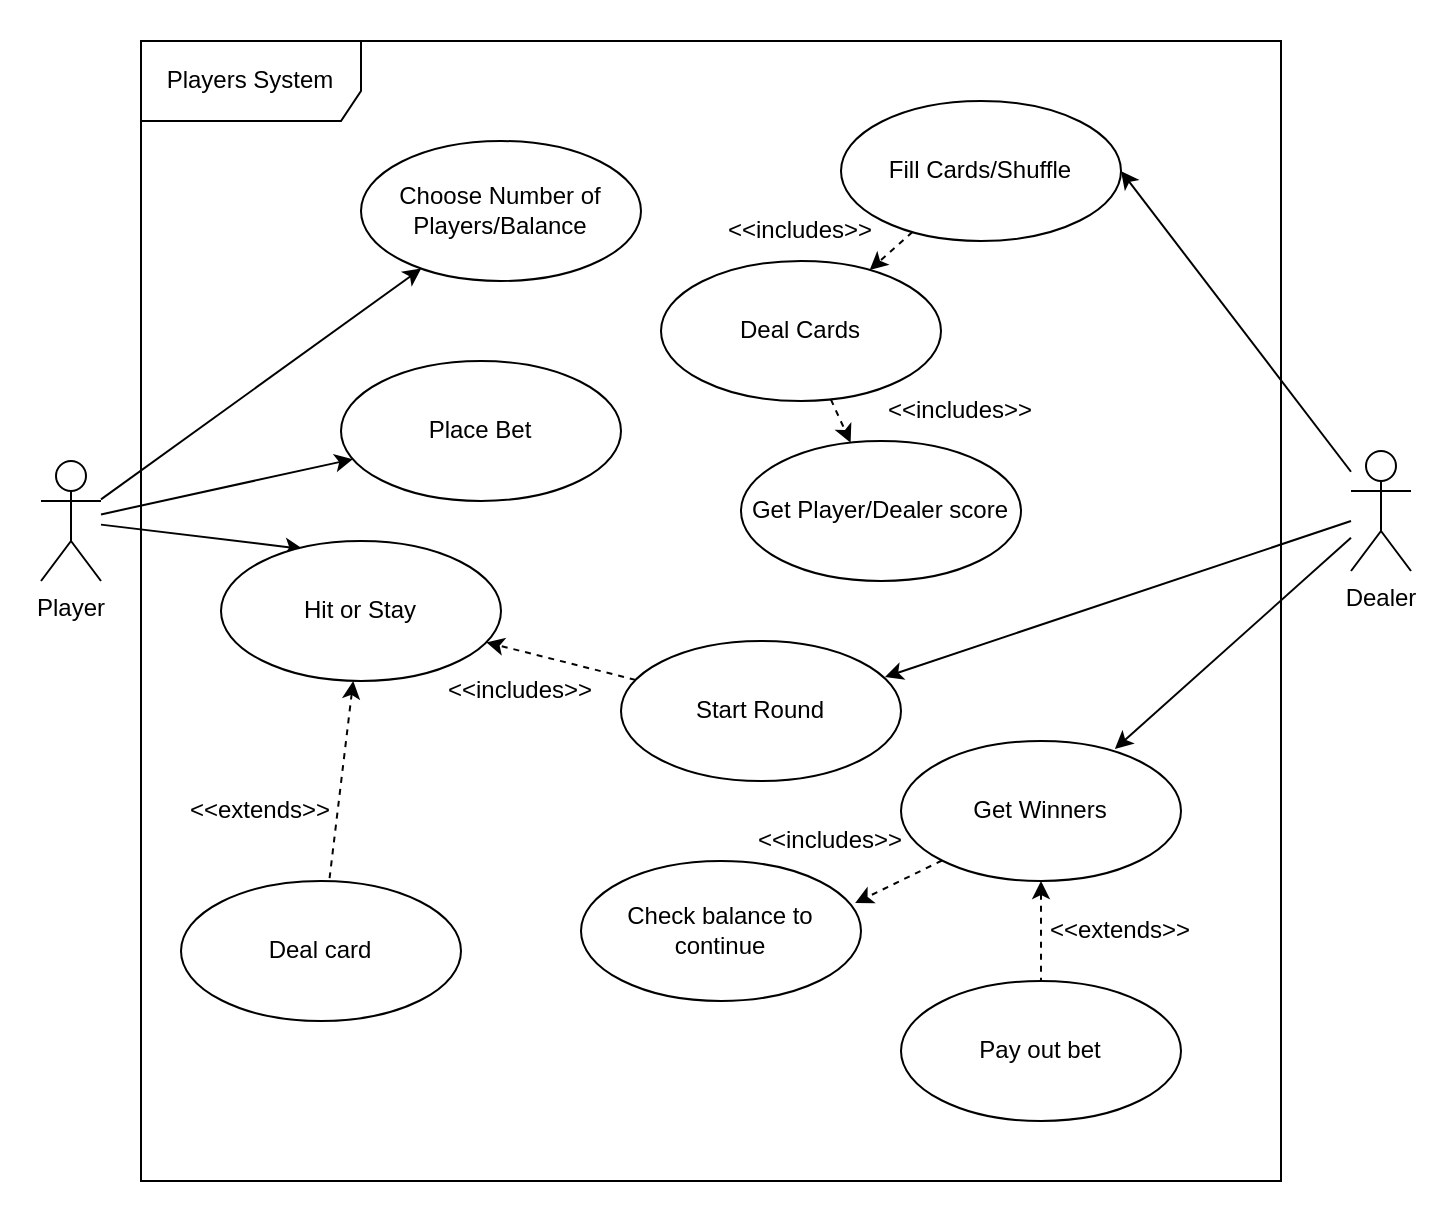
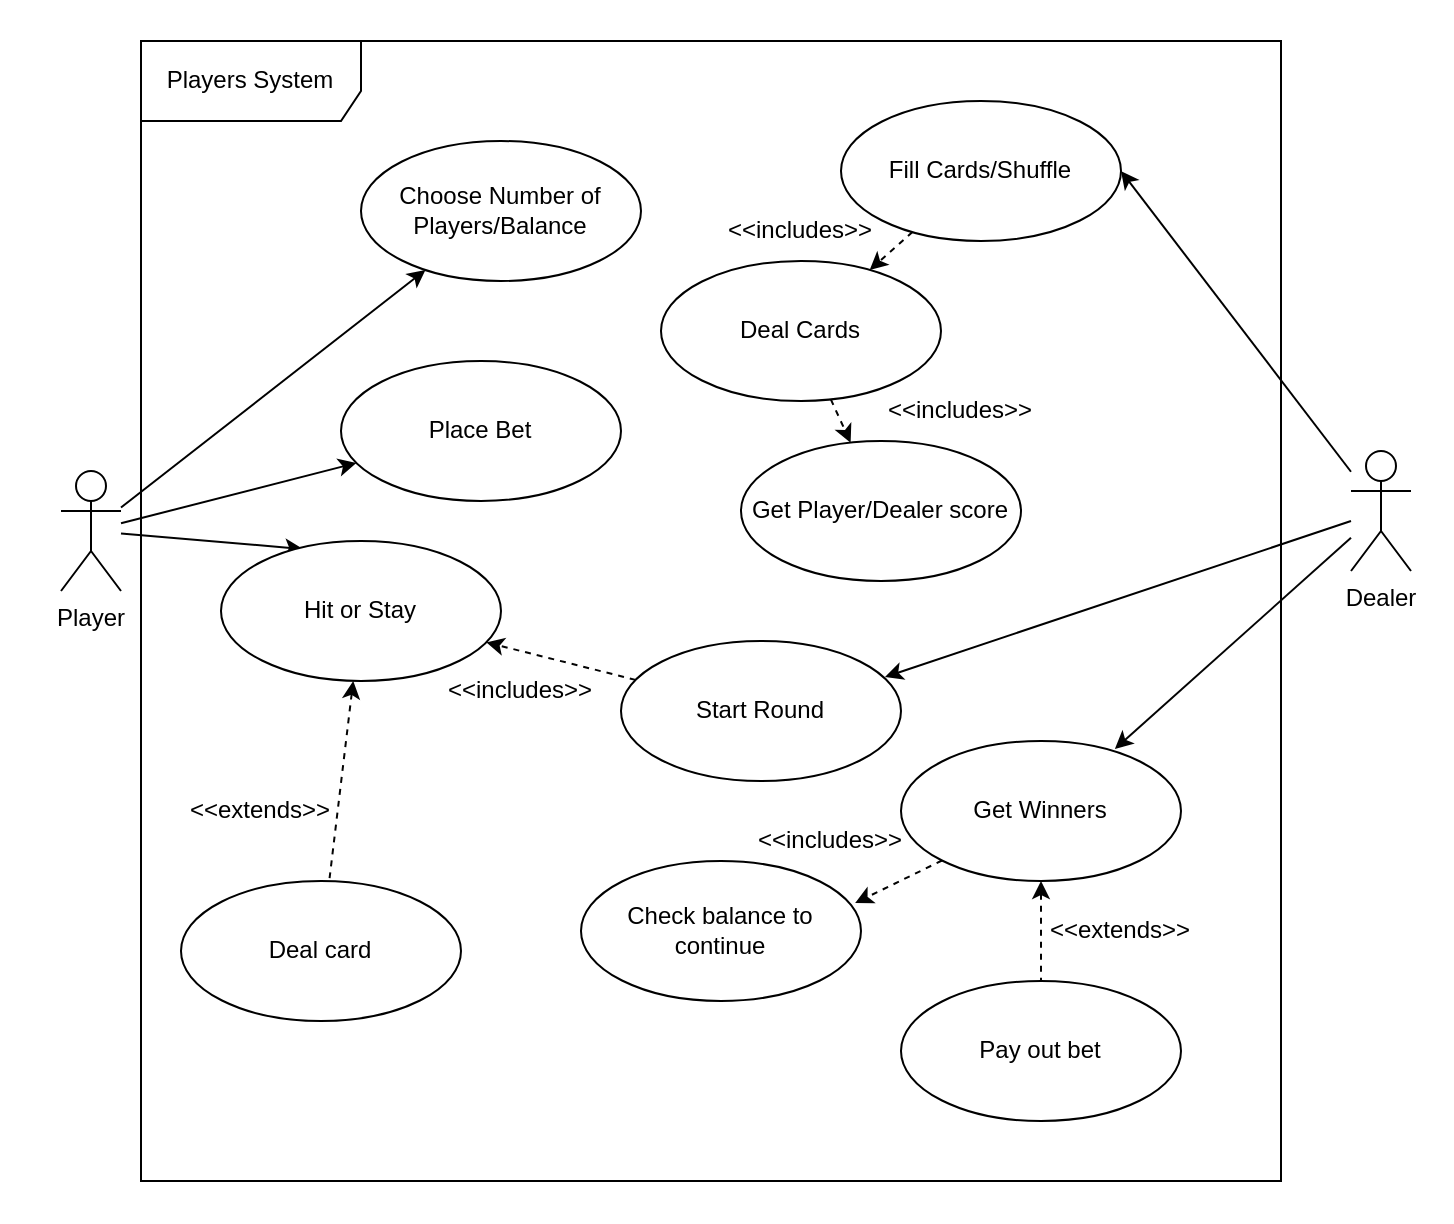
(71, 521) -> (91, 531)
